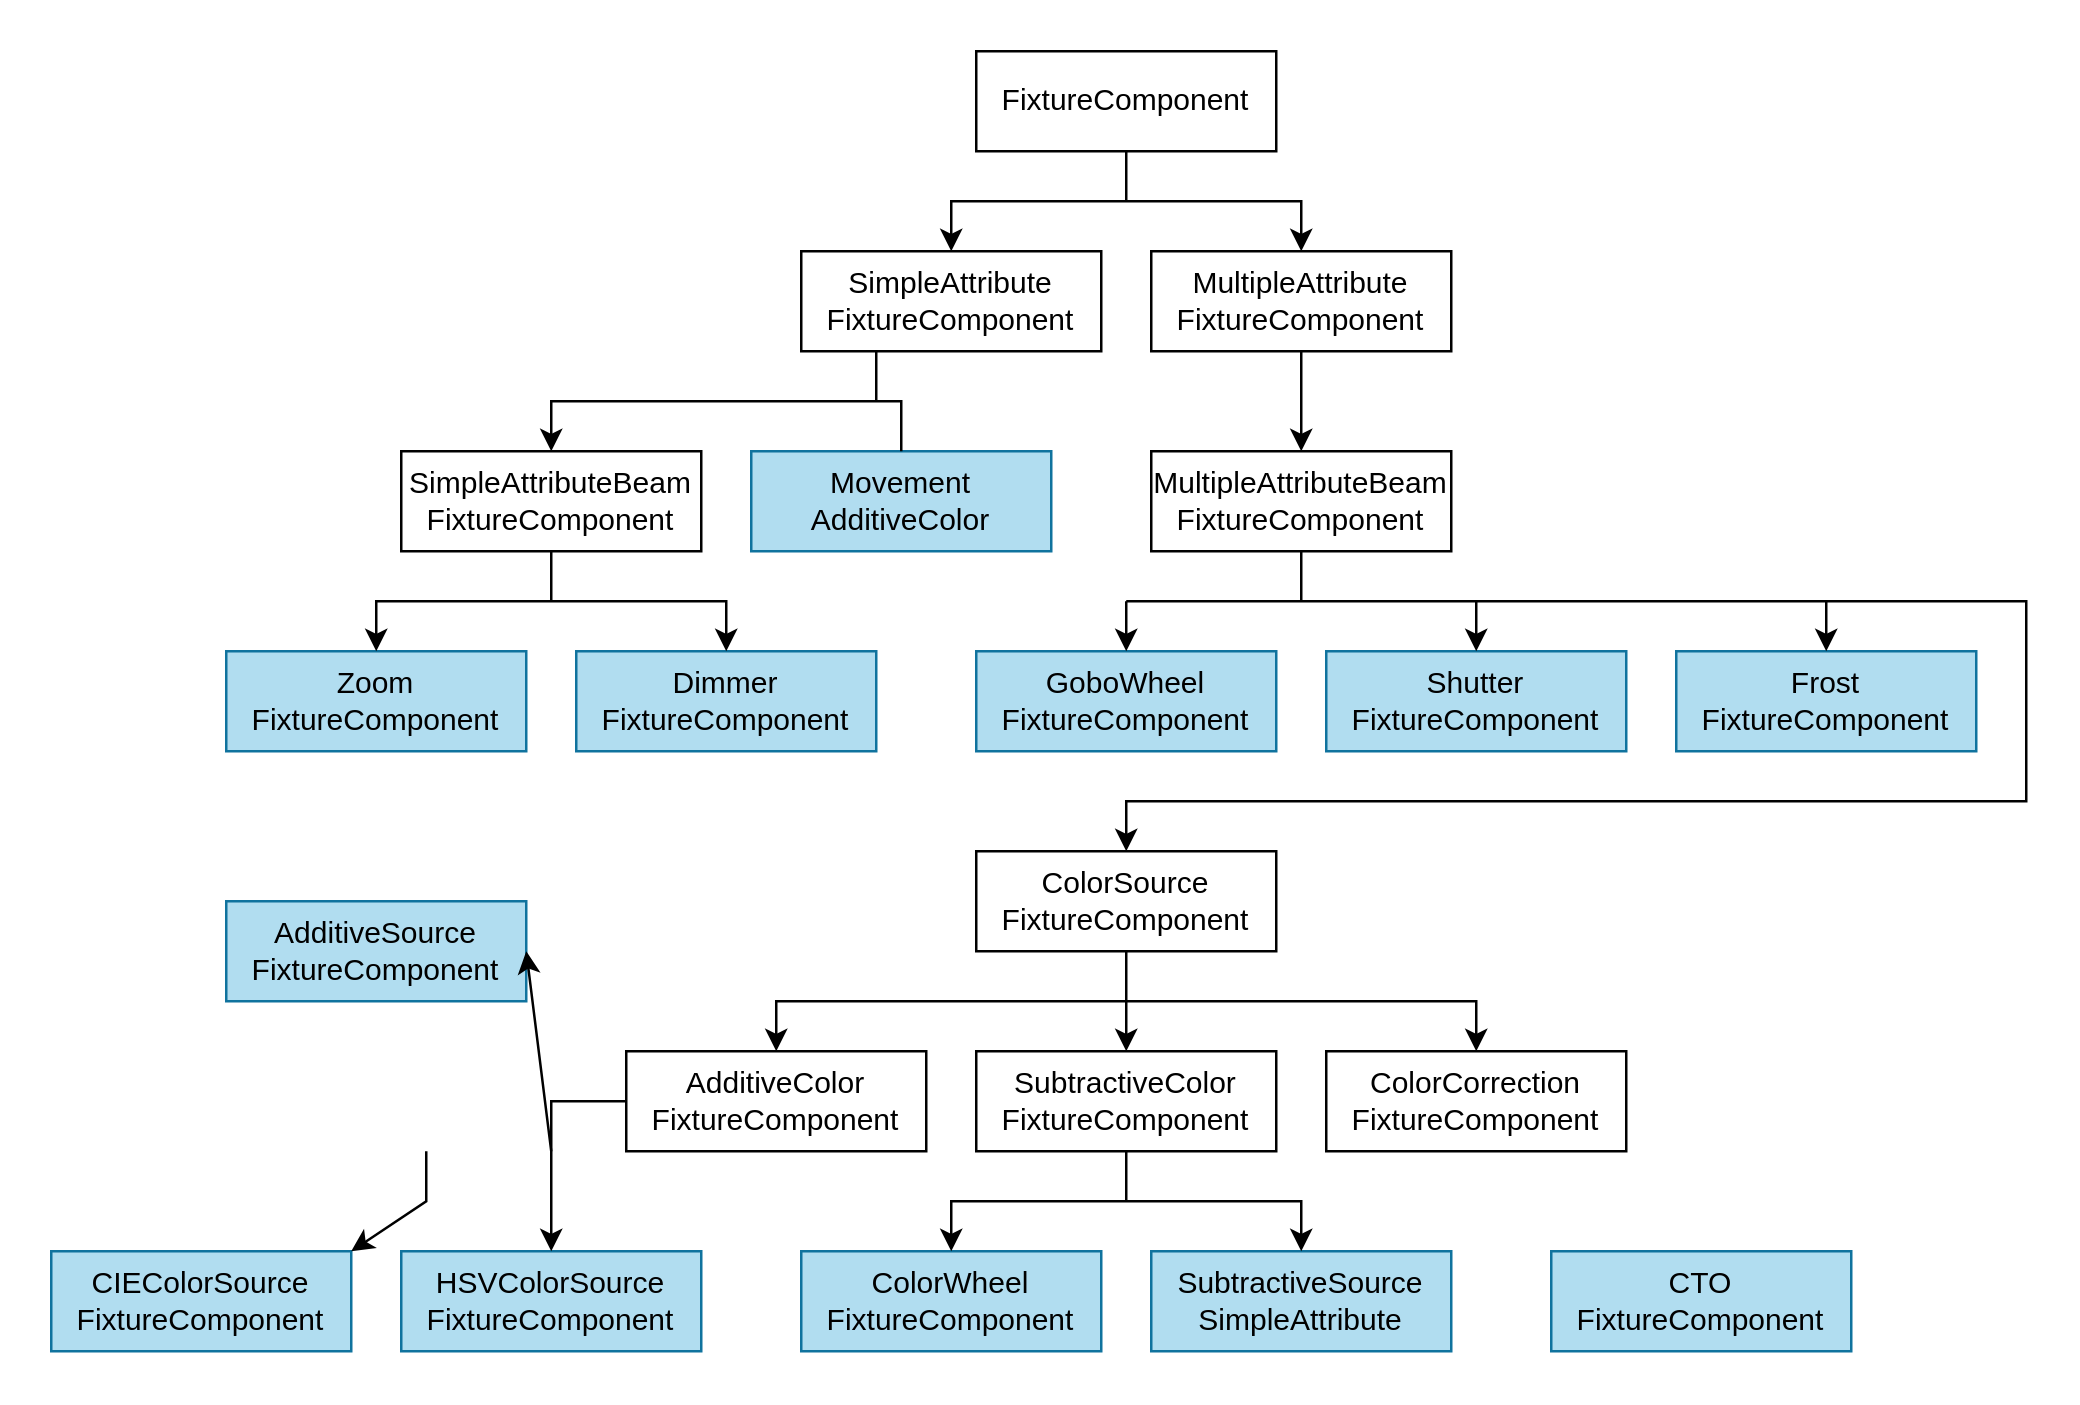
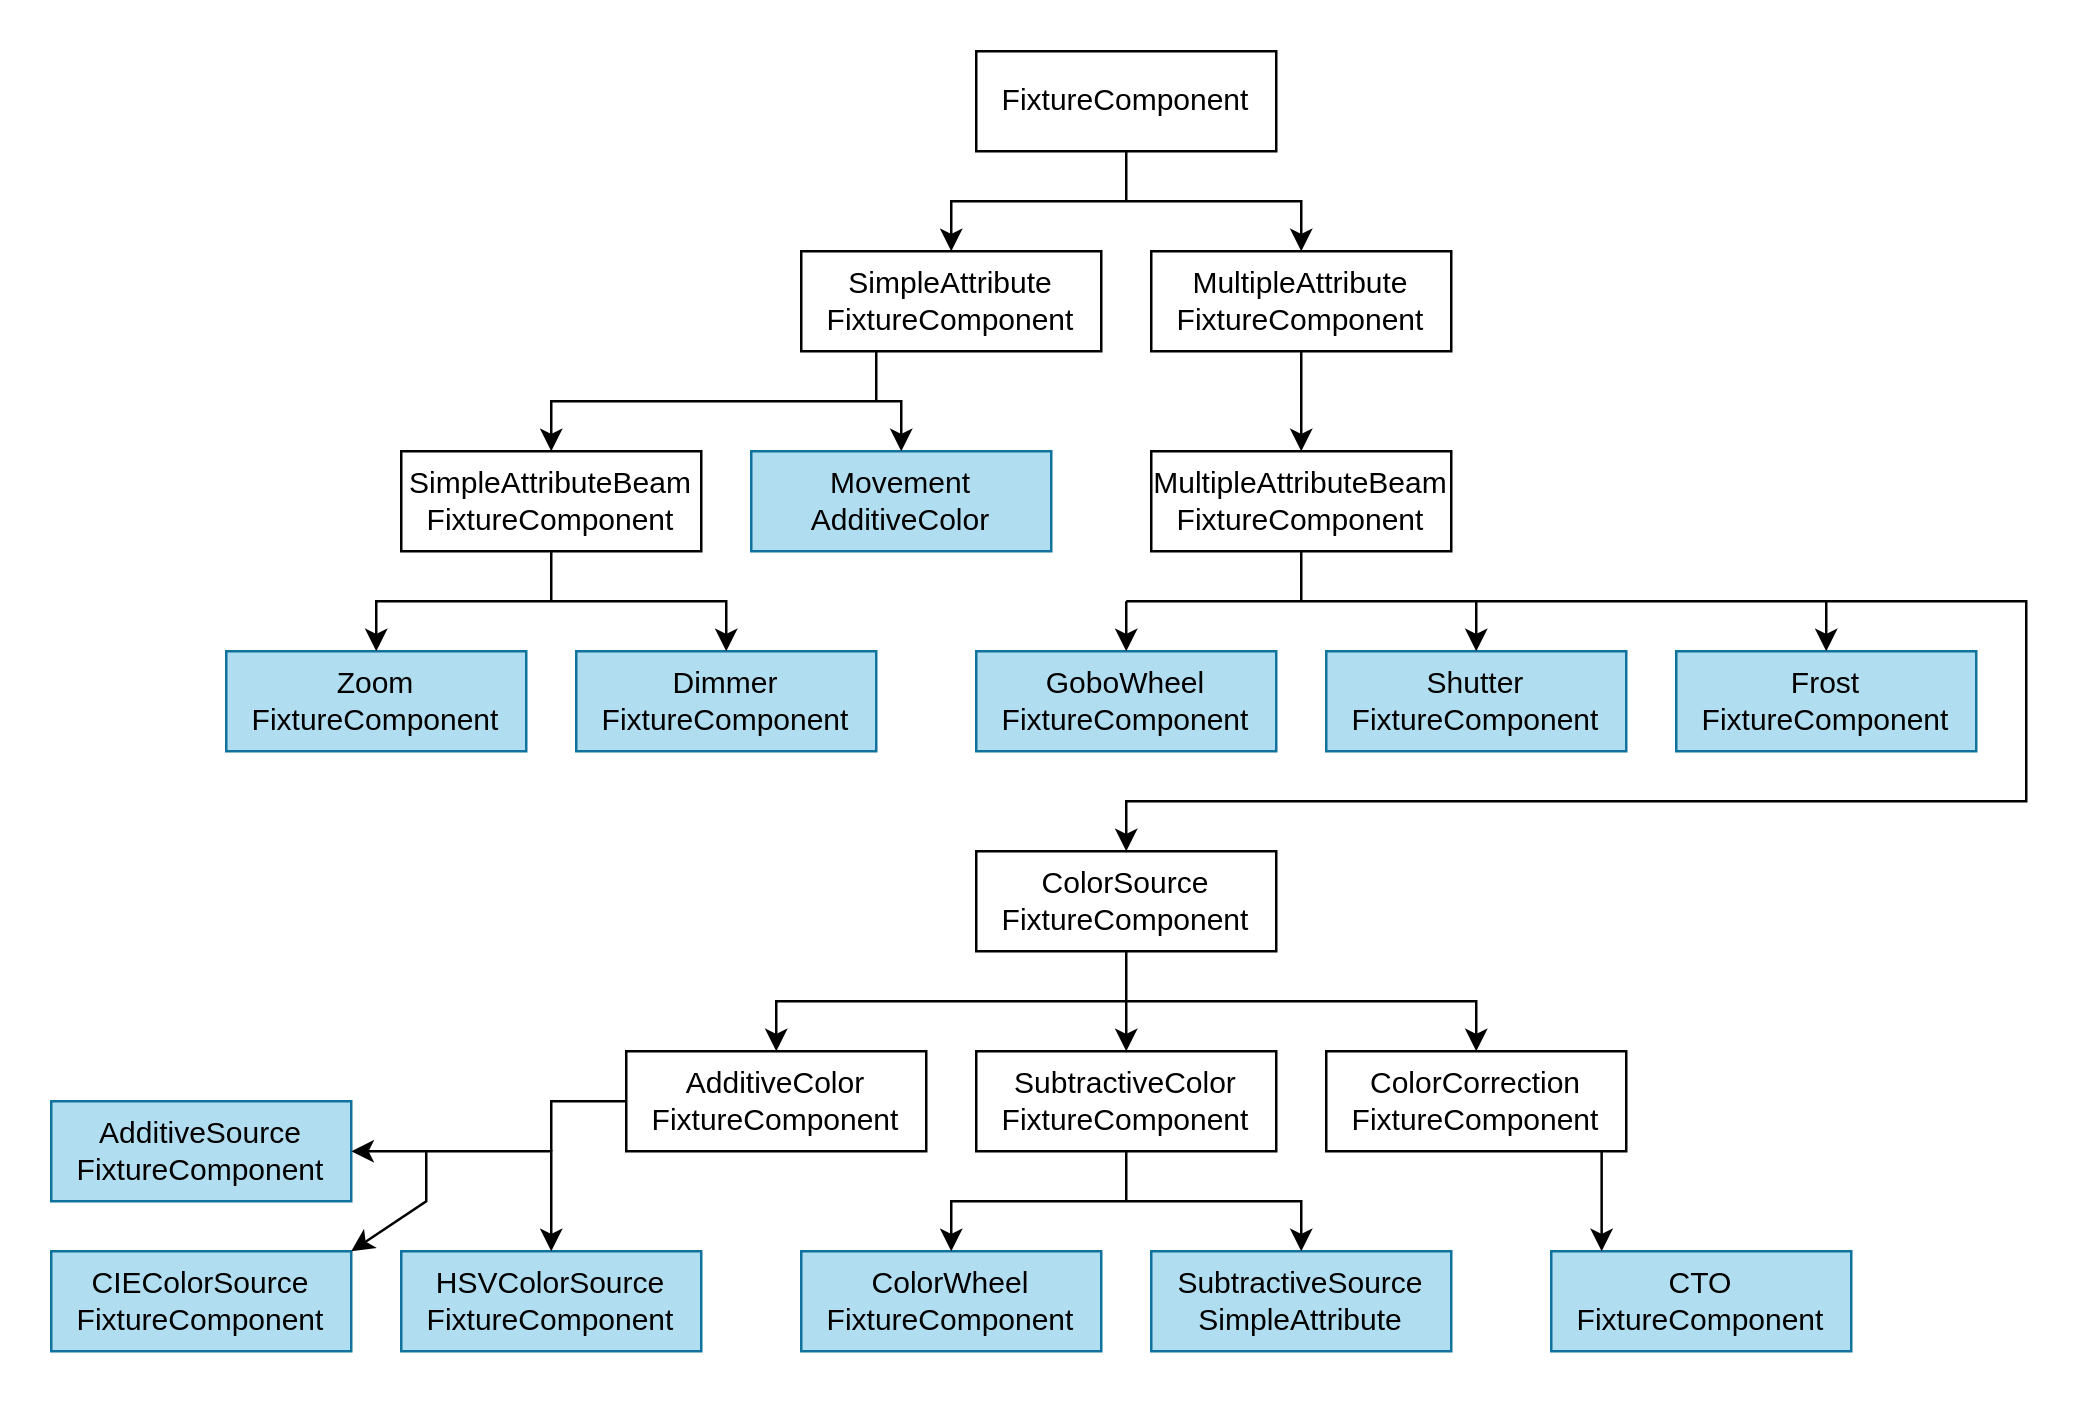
(901, 441) -> (901, 433)
(376, 951) -> (201, 1151)
none -> (1602, 1193)
